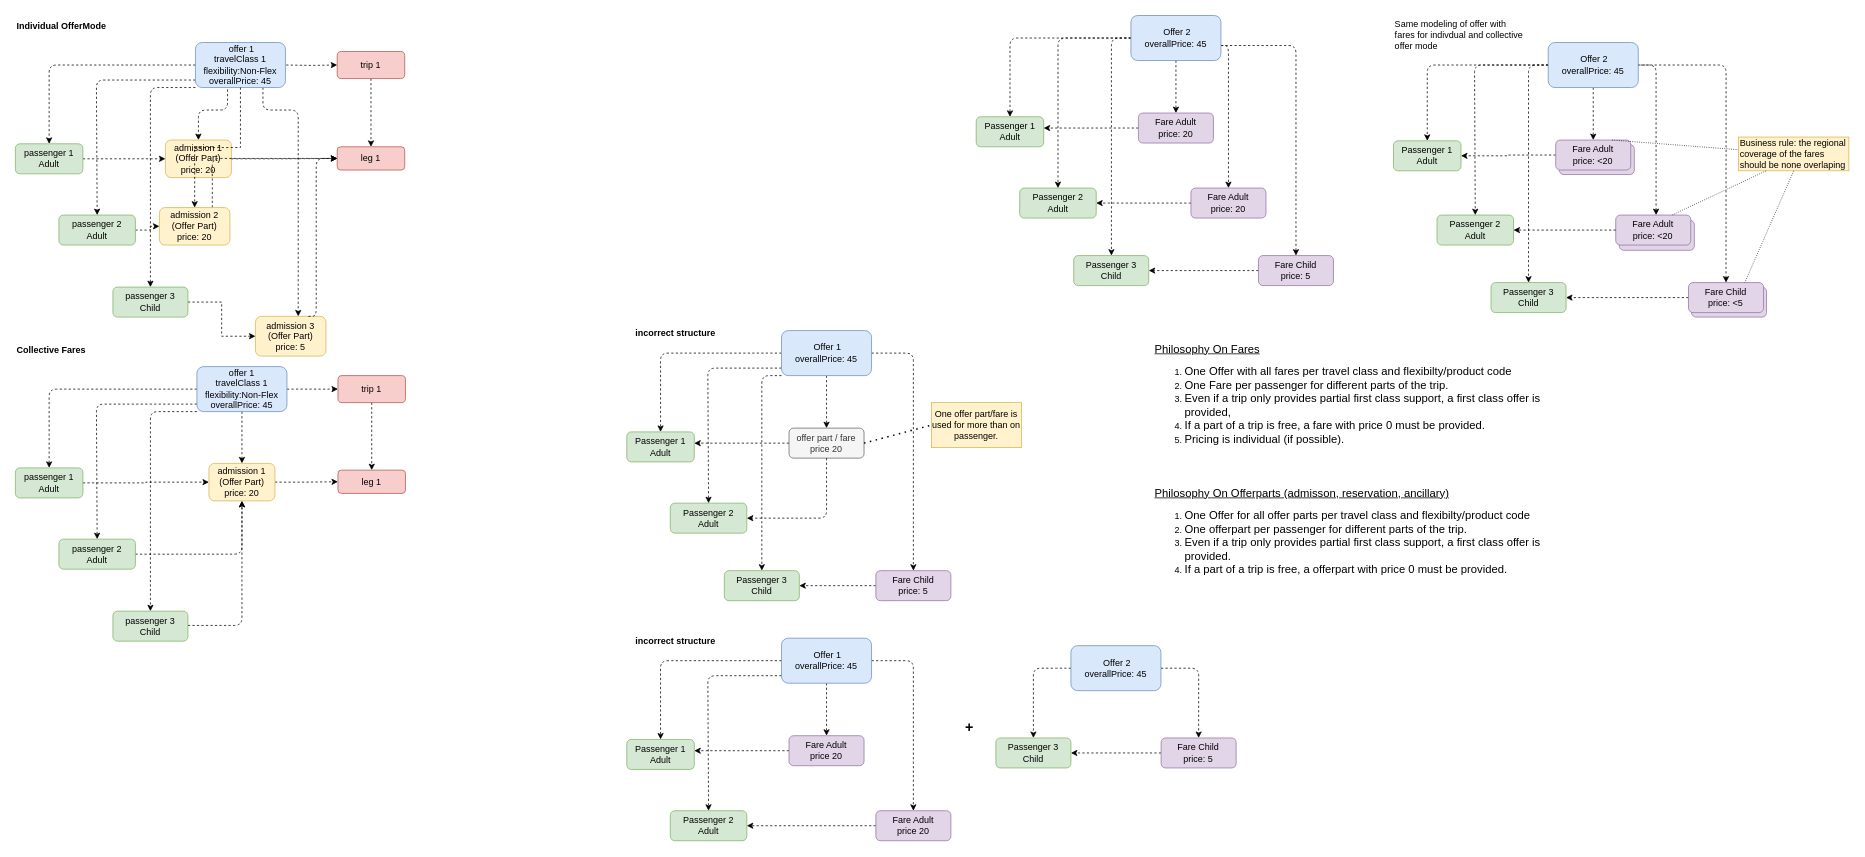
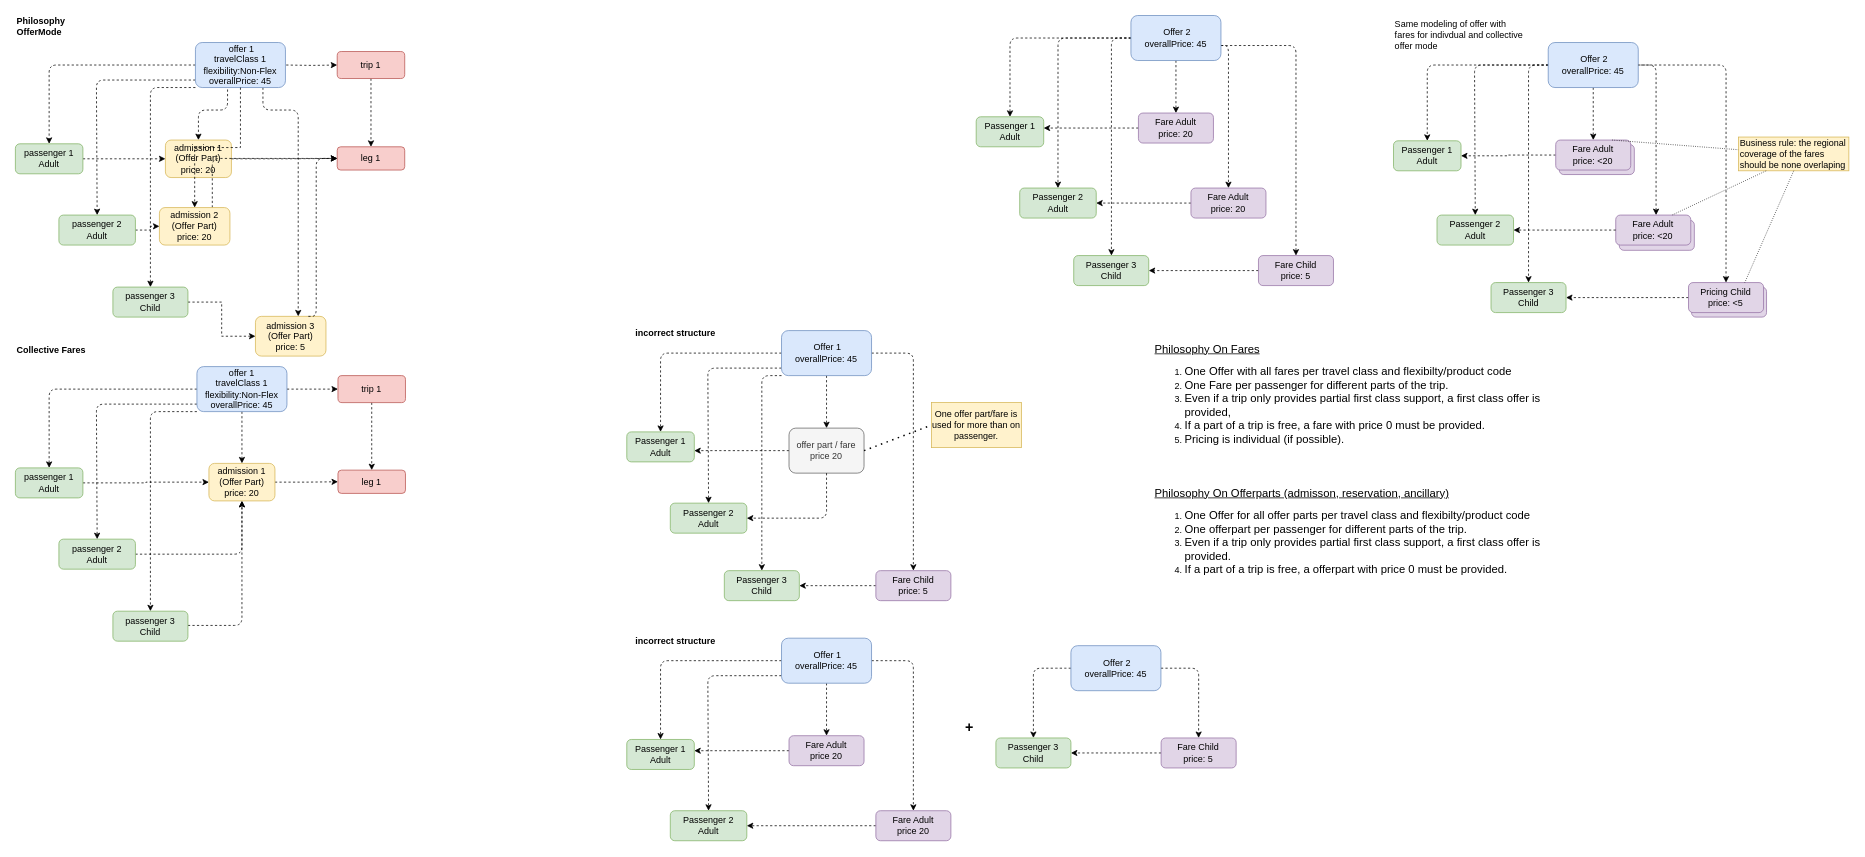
(63, 27) -> (64, 27)
(1725, 297) -> (1725, 297)
(826, 443) -> (826, 450)
